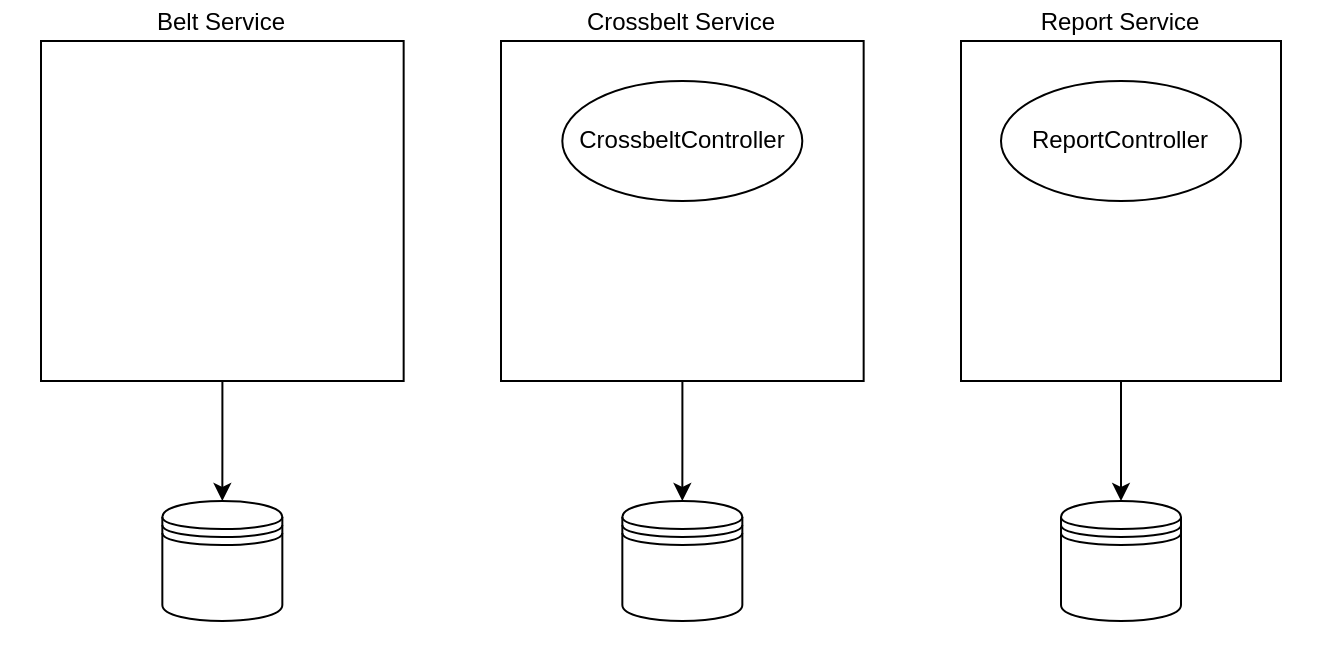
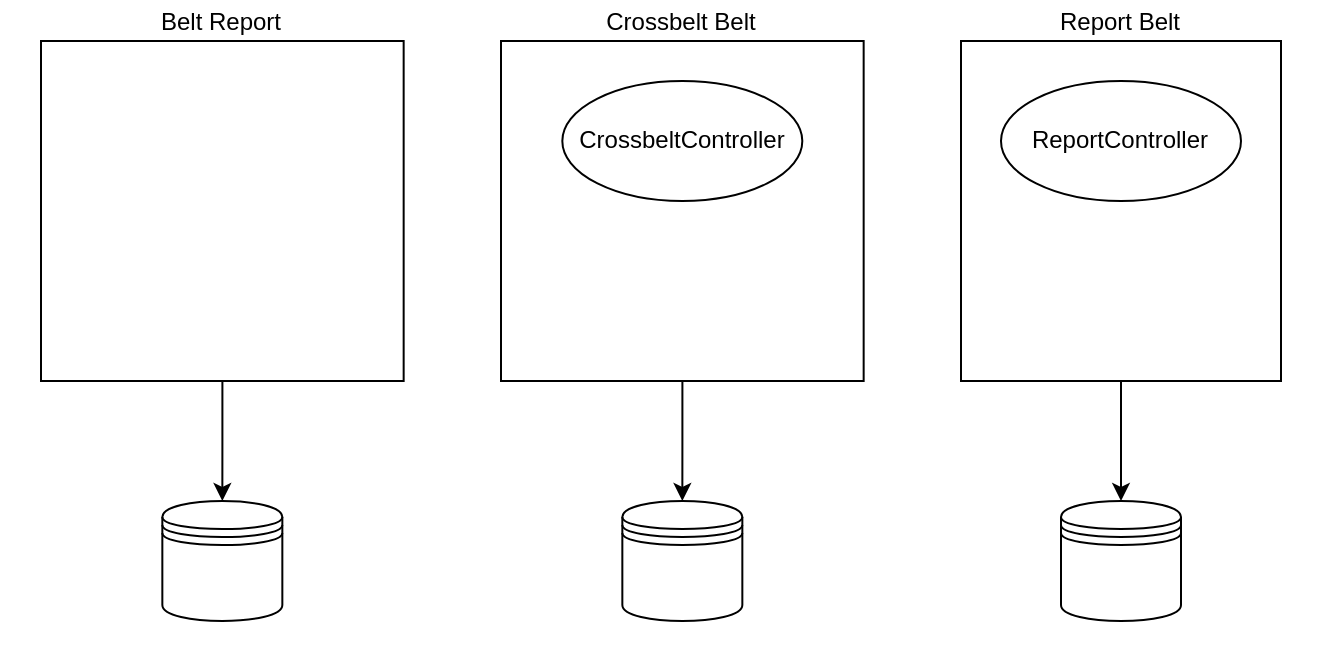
(222, 21) -> (222, 21)
(682, 21) -> (682, 21)
(1121, 21) -> (1121, 21)
